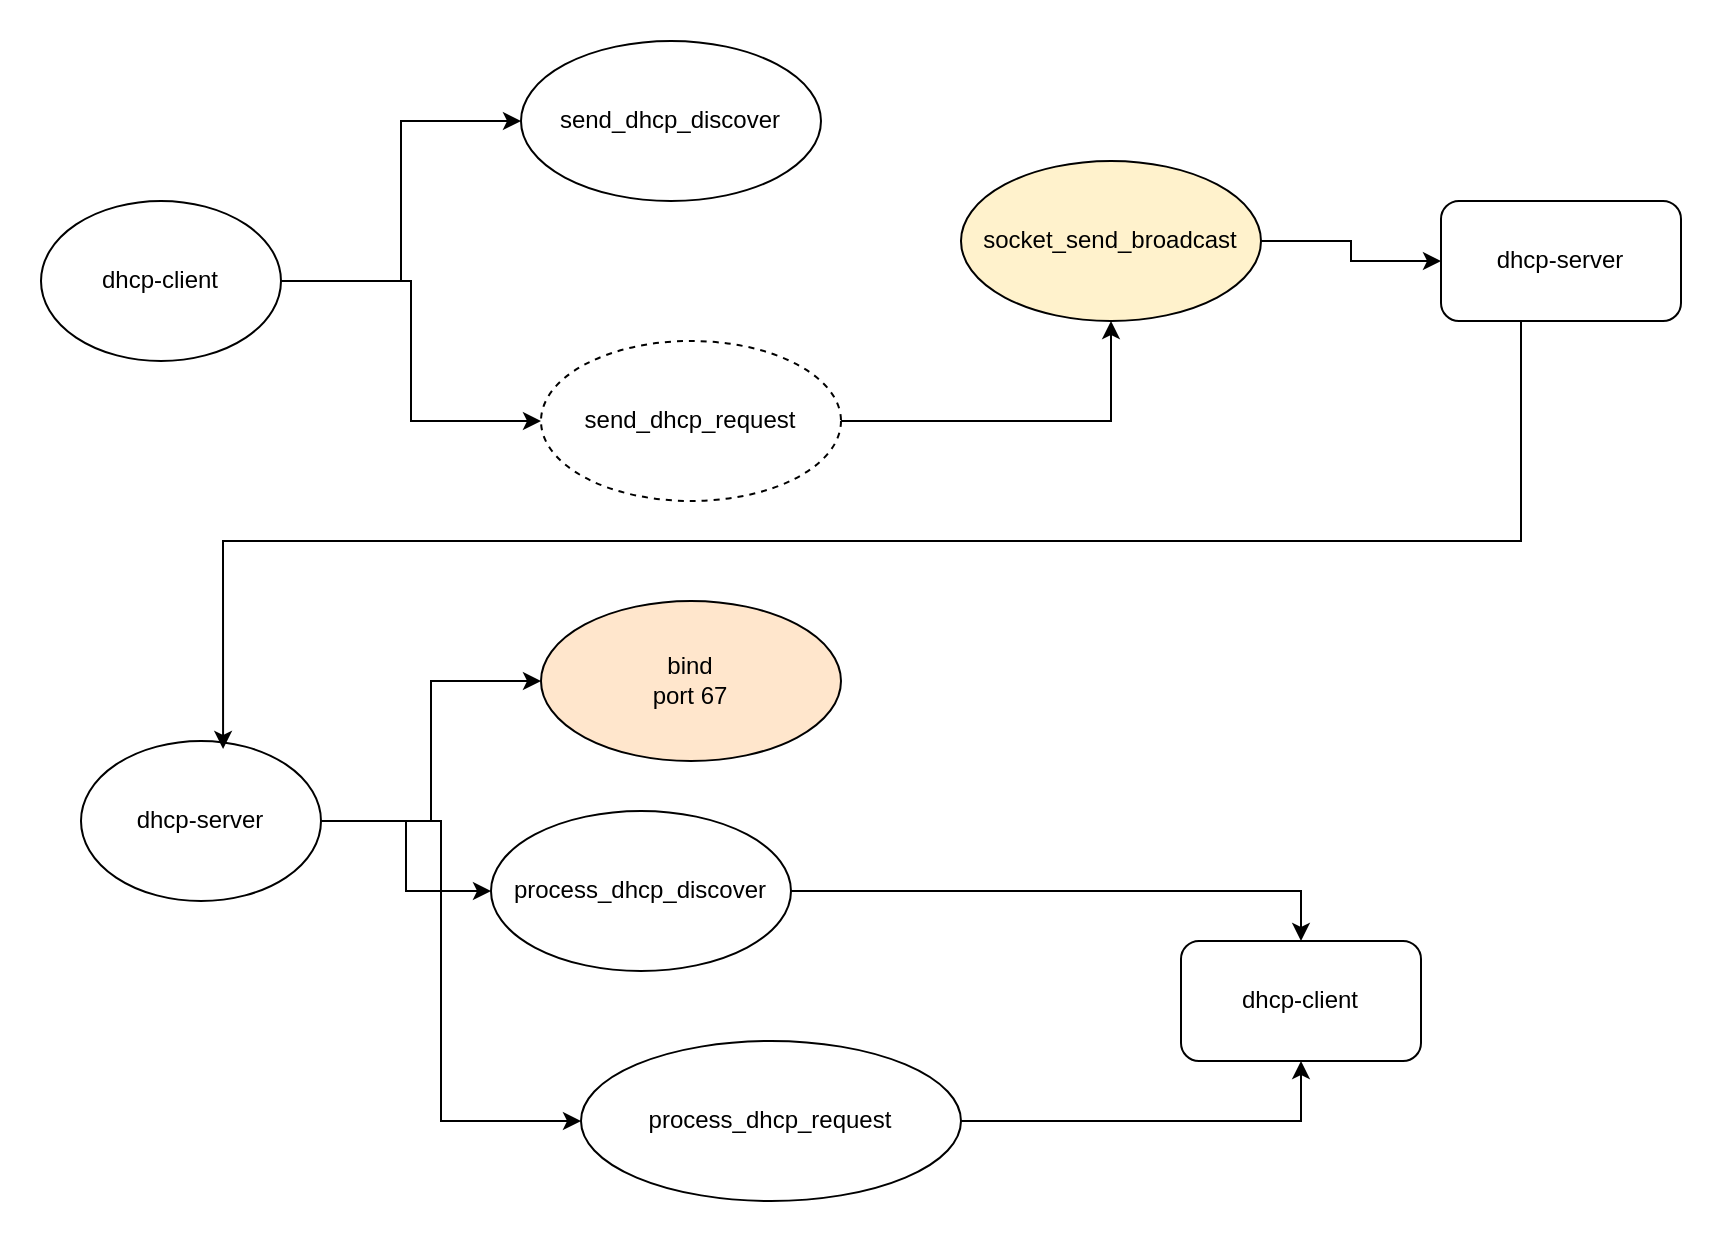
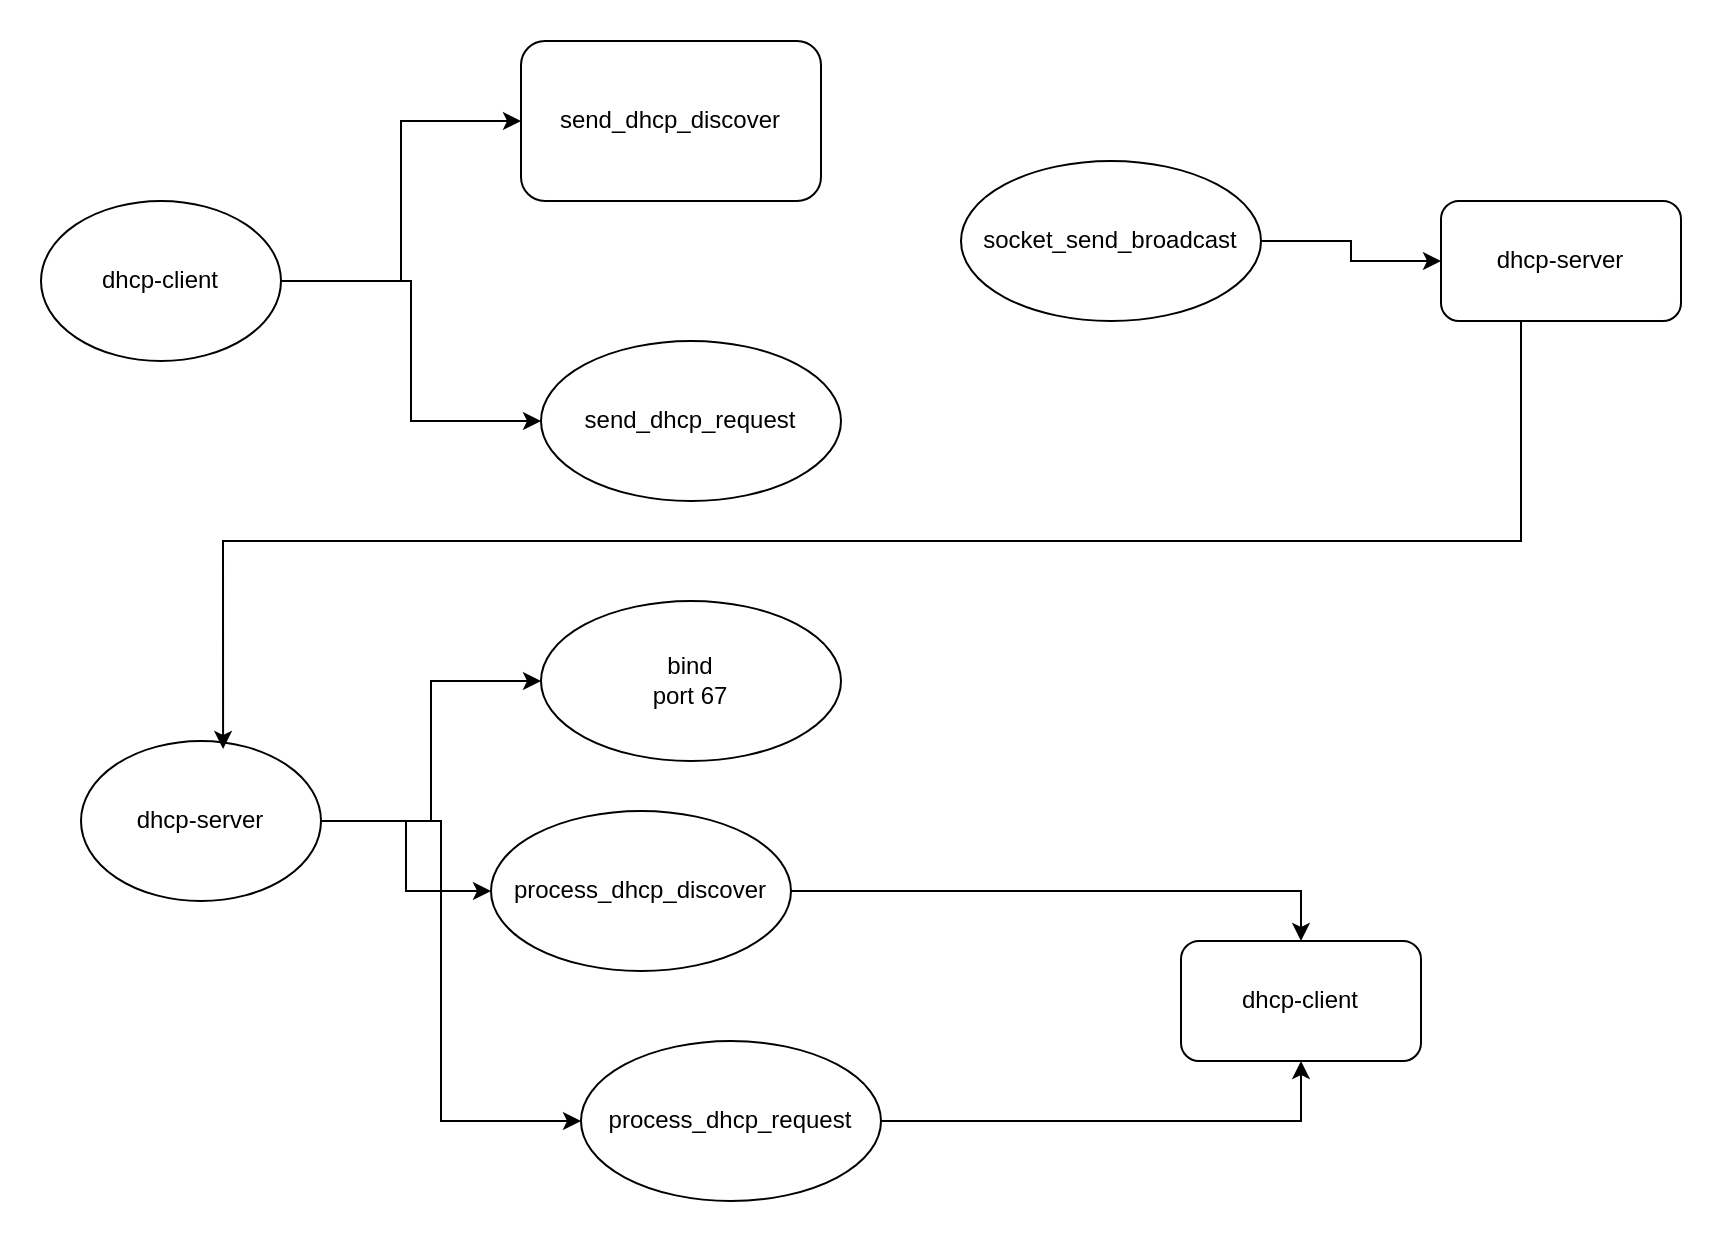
(671, 121) -> (671, 121)
(1111, 241) -> (1111, 241)
(691, 421) -> (691, 421)
(1019, 421) -> none
(691, 681) -> (691, 681)
(771, 1121) -> (731, 1121)
